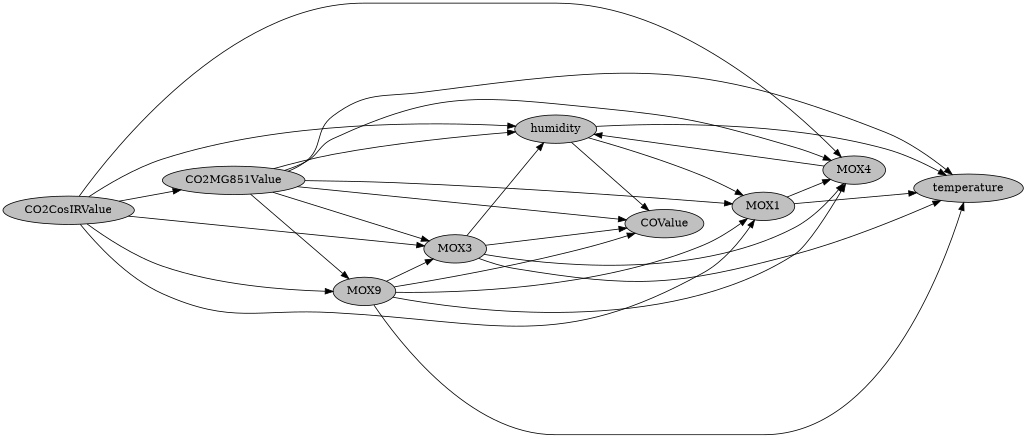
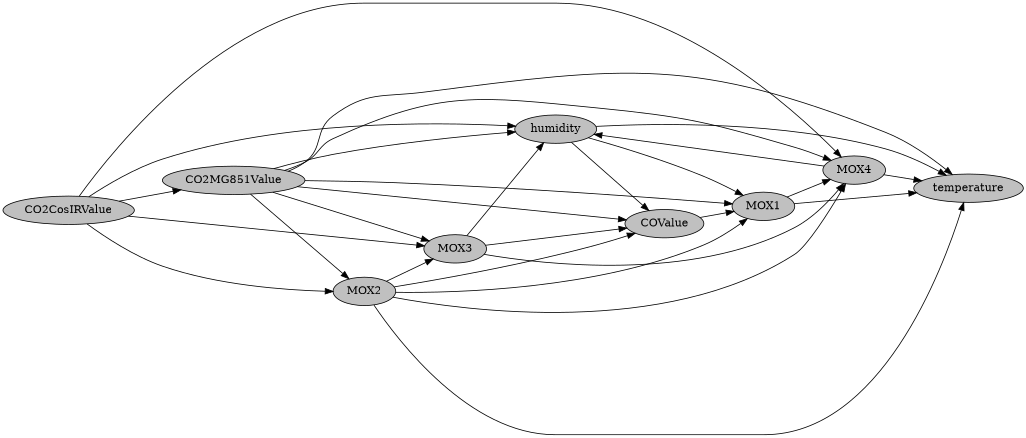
(710, 274) -> (899, 177)
(364, 291) -> (364, 291)
(415, 319) -> (713, 215)
